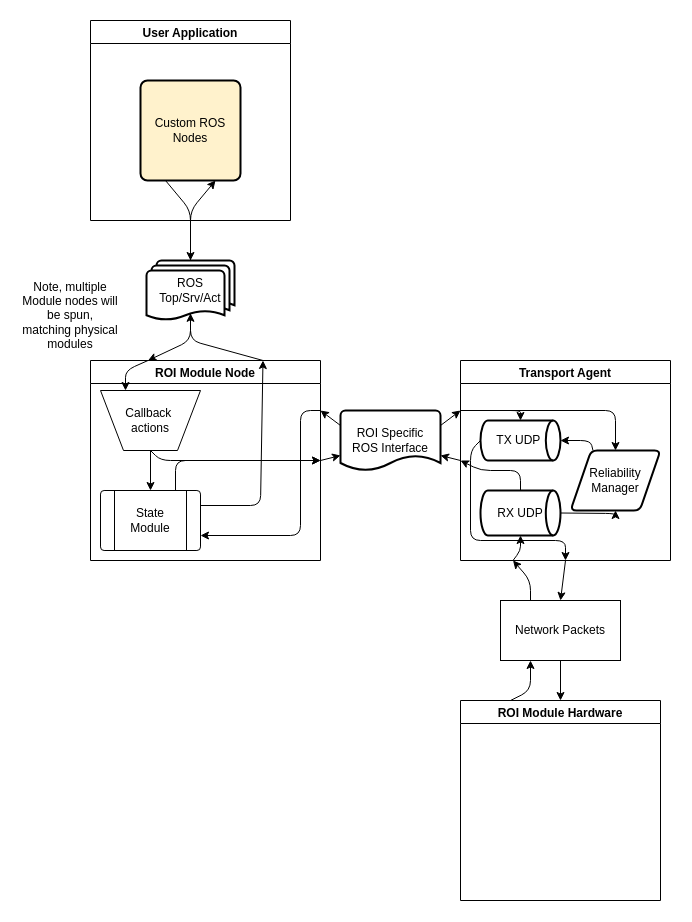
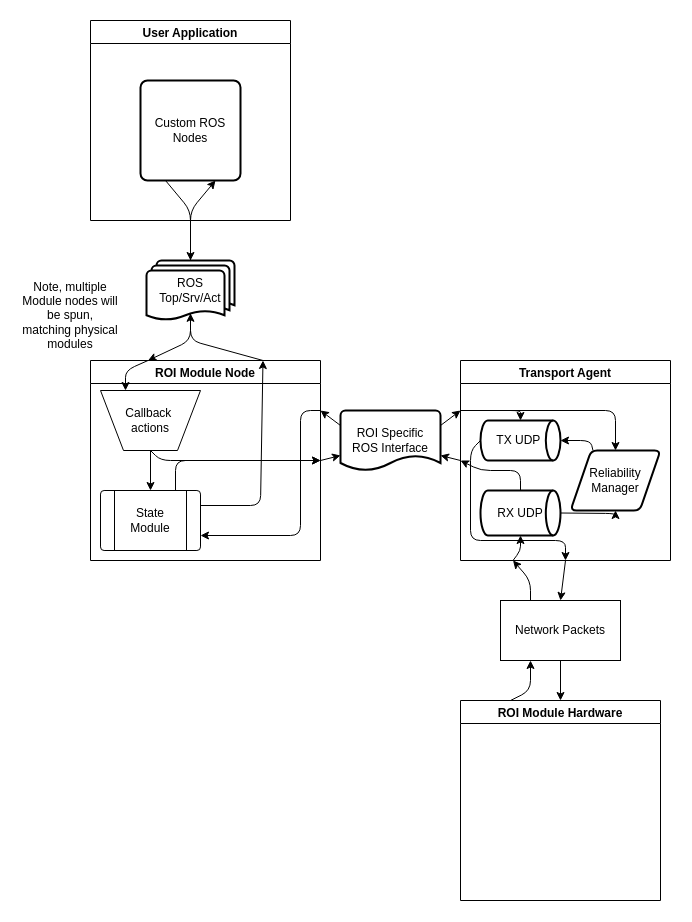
(191, 131) -> (191, 131)
